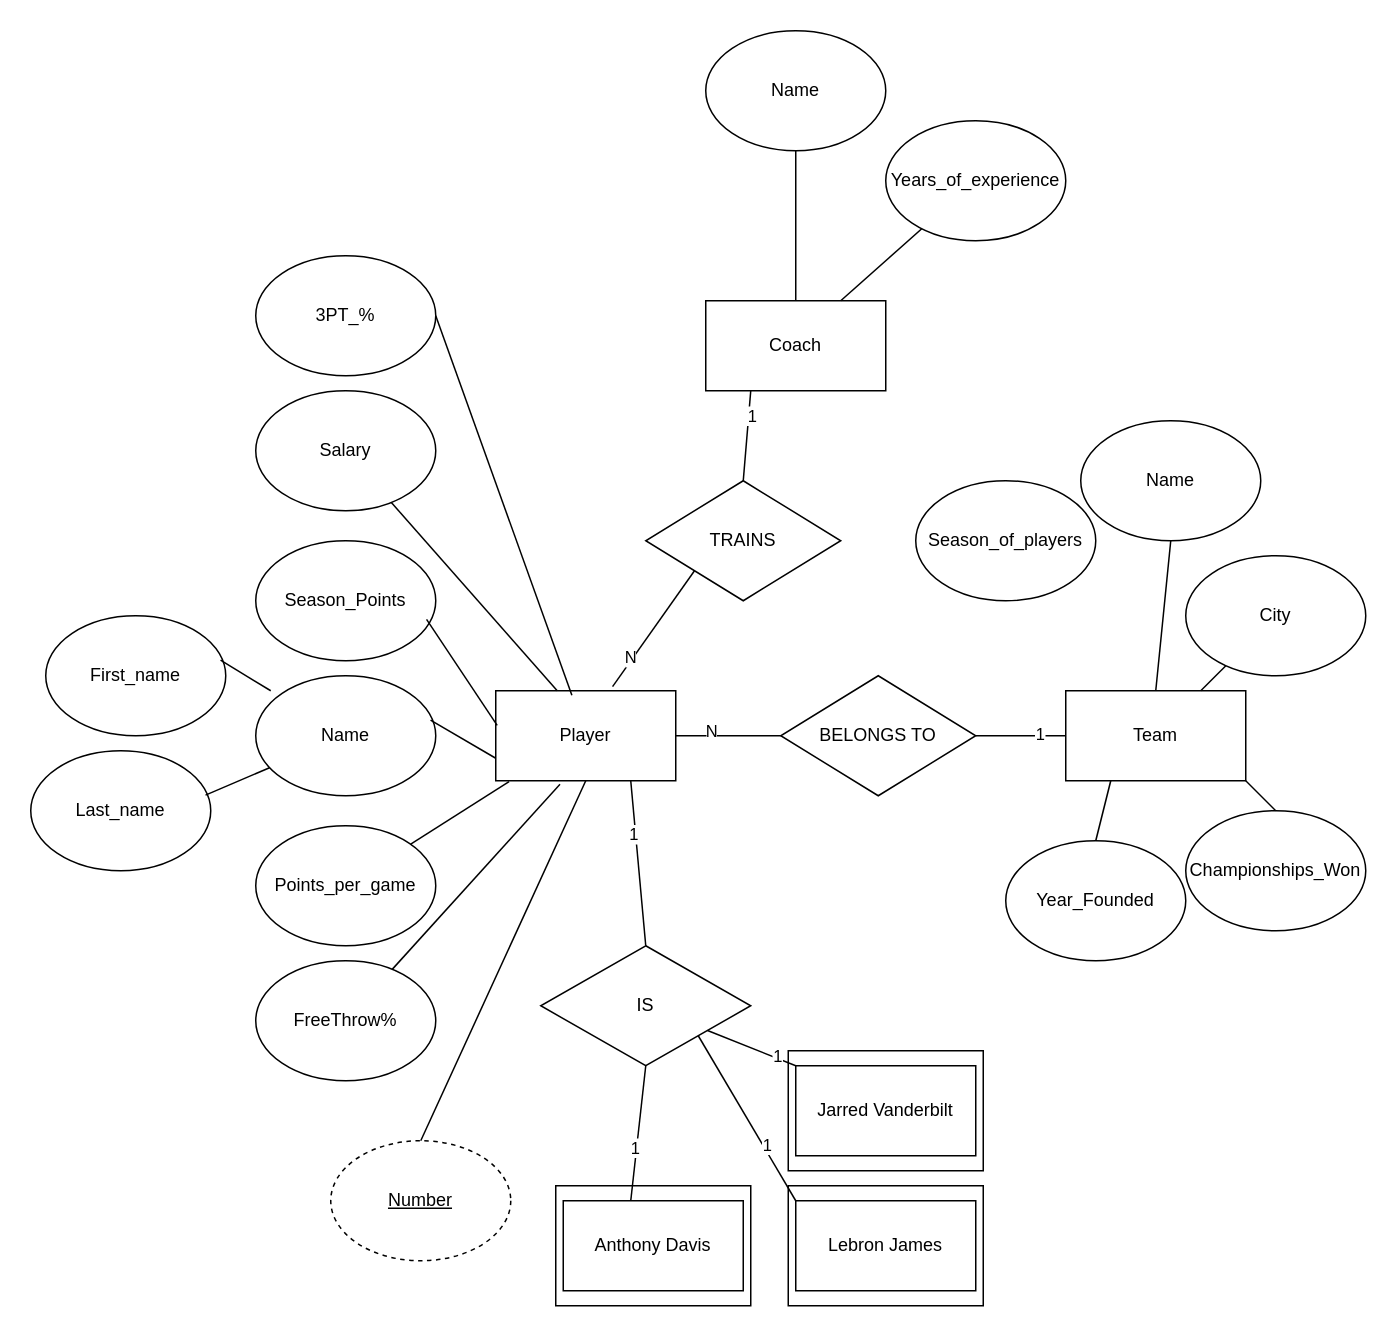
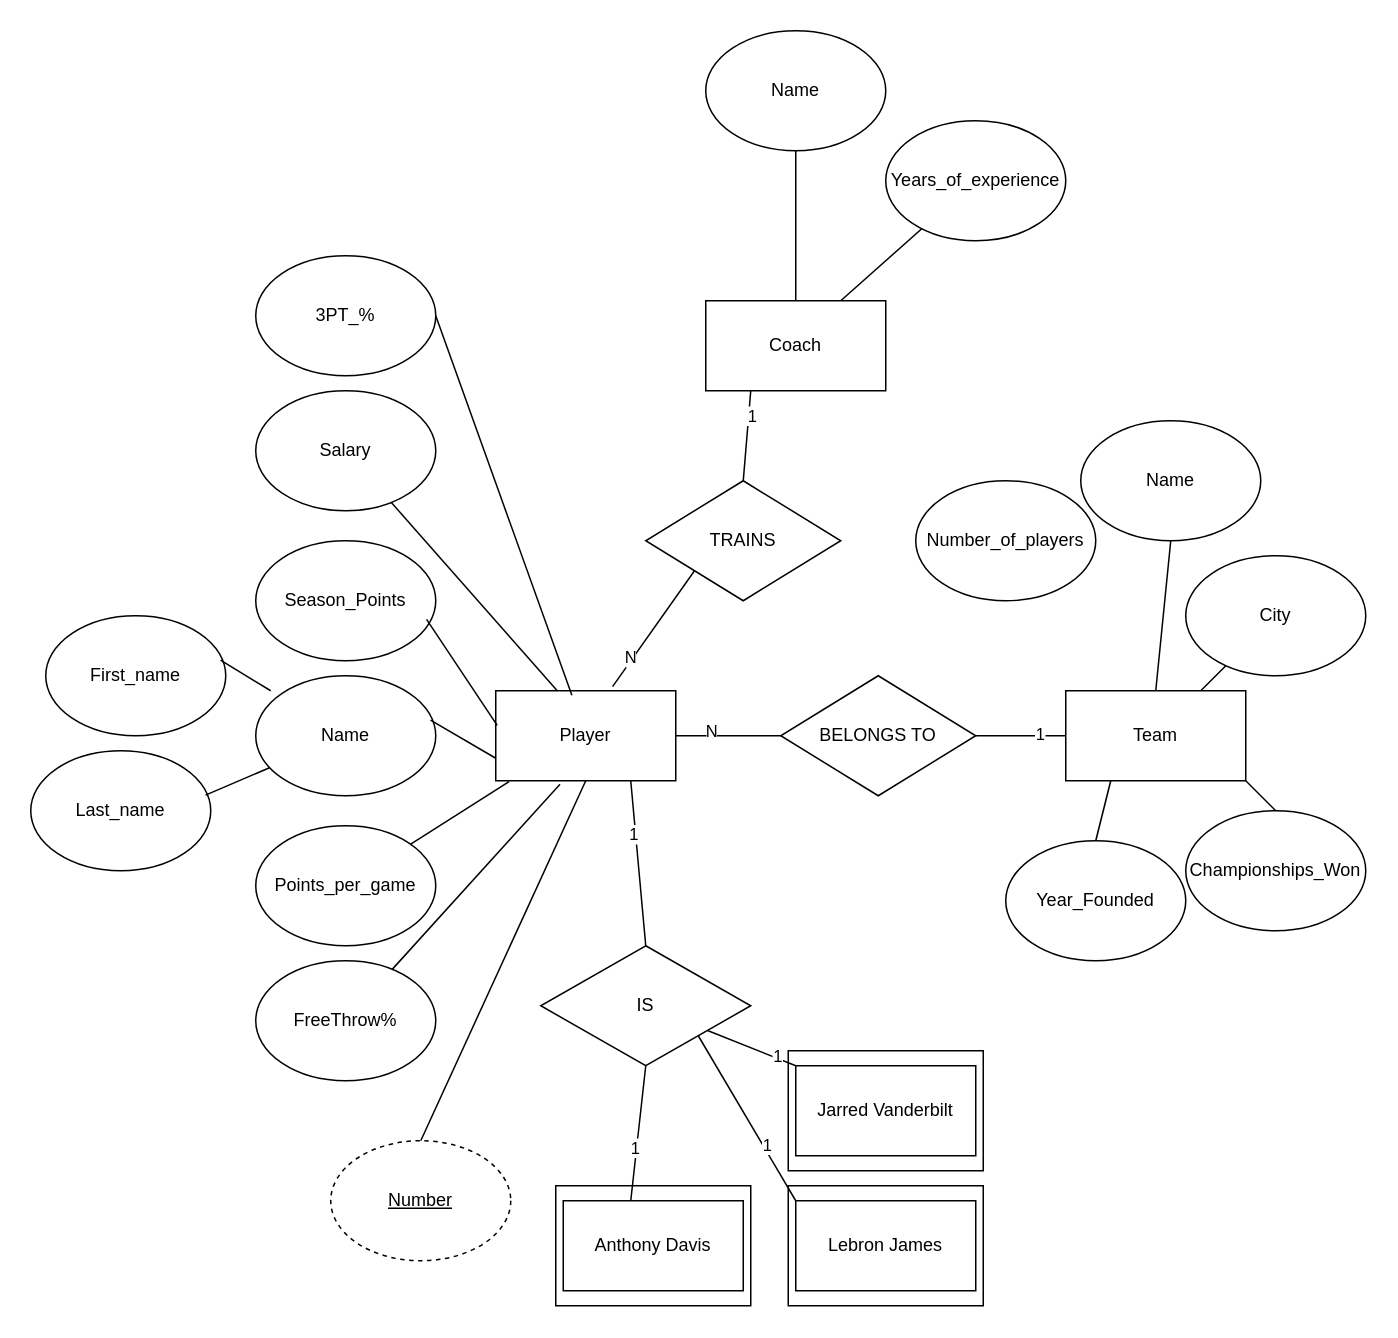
(1006, 541) -> (1006, 541)
